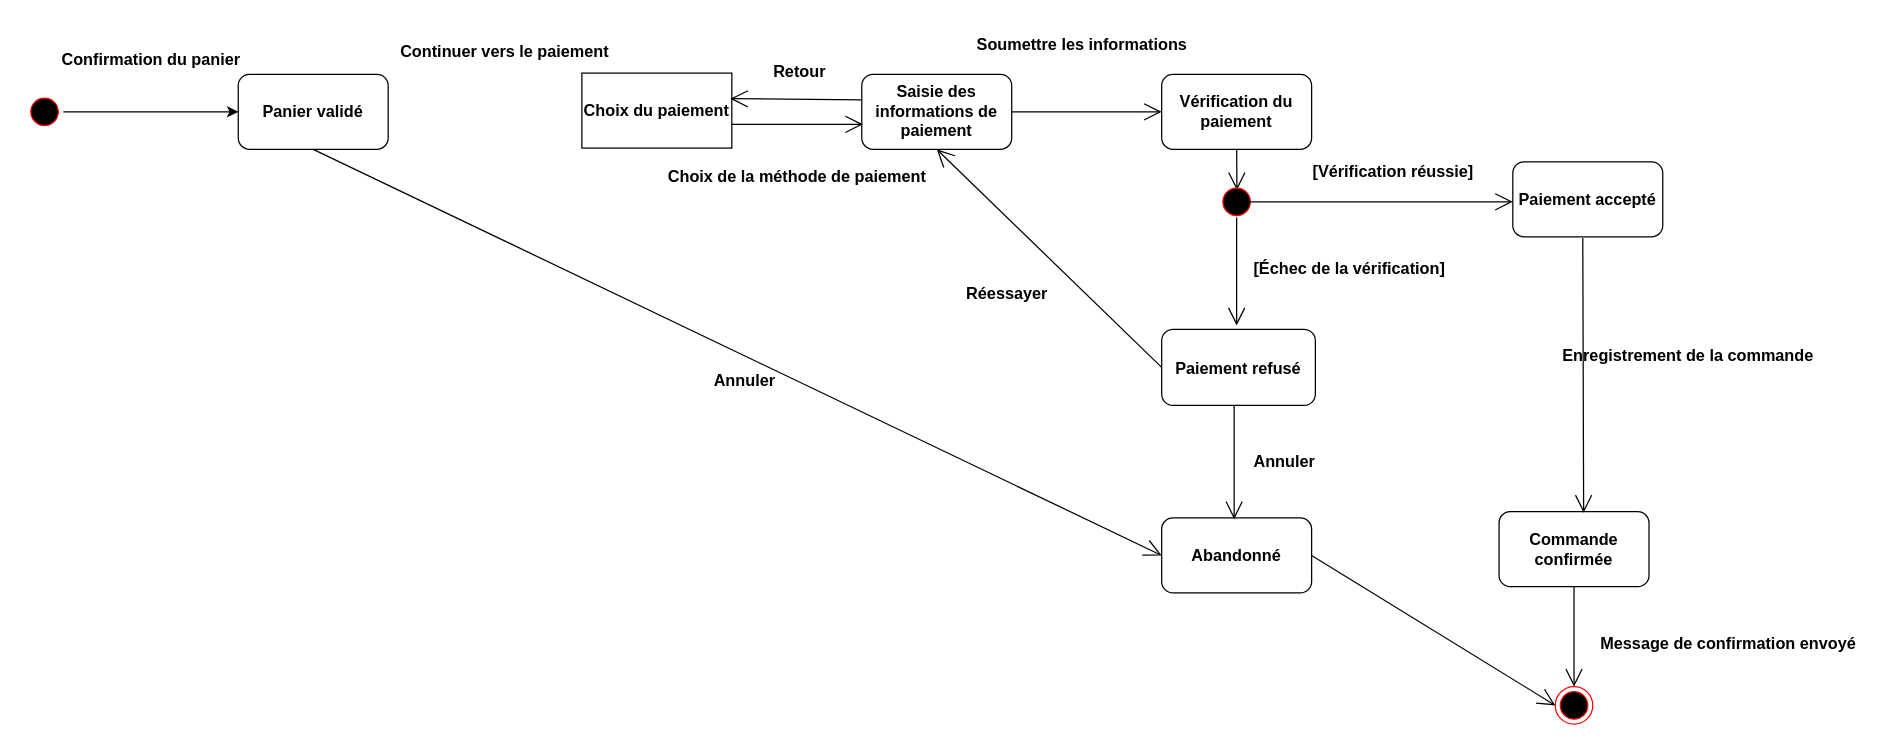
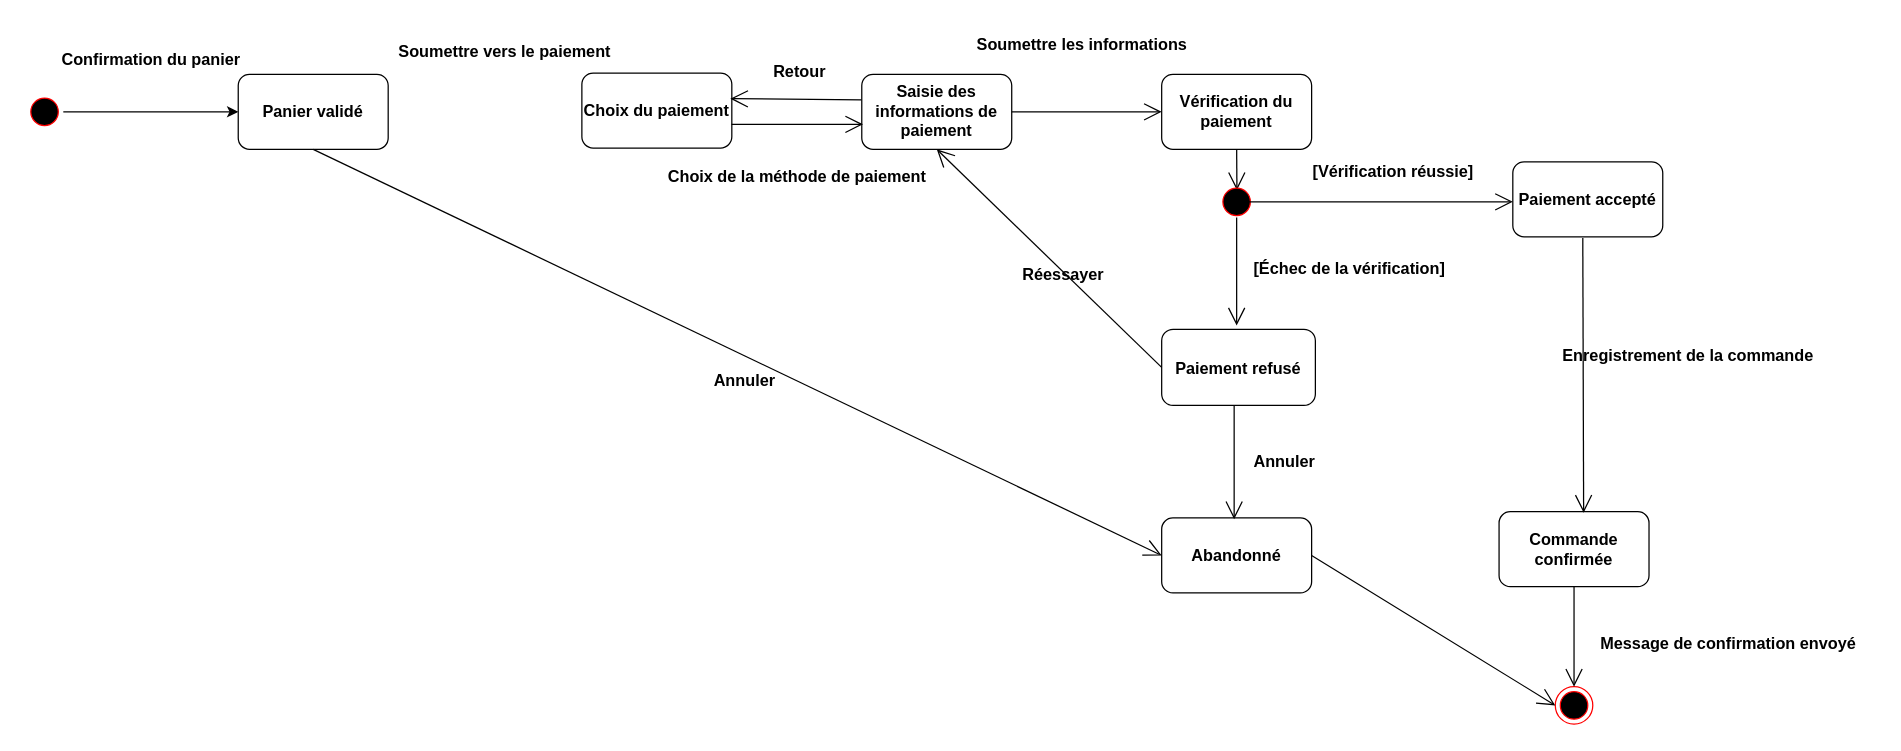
(505, 52) -> (505, 52)
(657, 111) -> (657, 111)
(1007, 293) -> (1063, 274)
